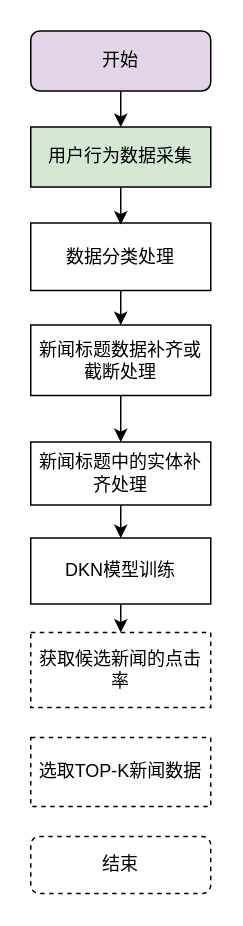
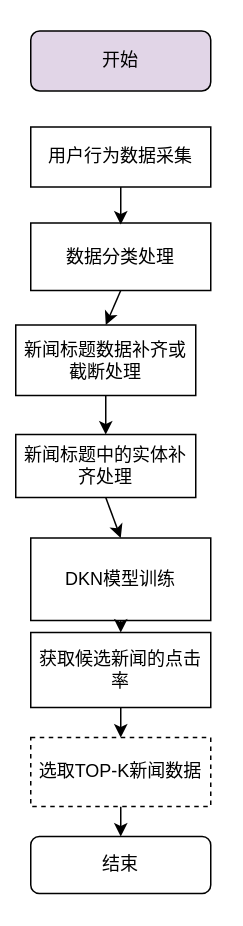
(121, 104) -> none
(121, 157) -> (121, 157)
(121, 360) -> (106, 360)
(121, 473) -> (106, 466)
(121, 571) -> (121, 579)
(121, 670) -> (121, 670)
none -> (121, 717)
none -> (121, 816)
(121, 865) -> (121, 865)
